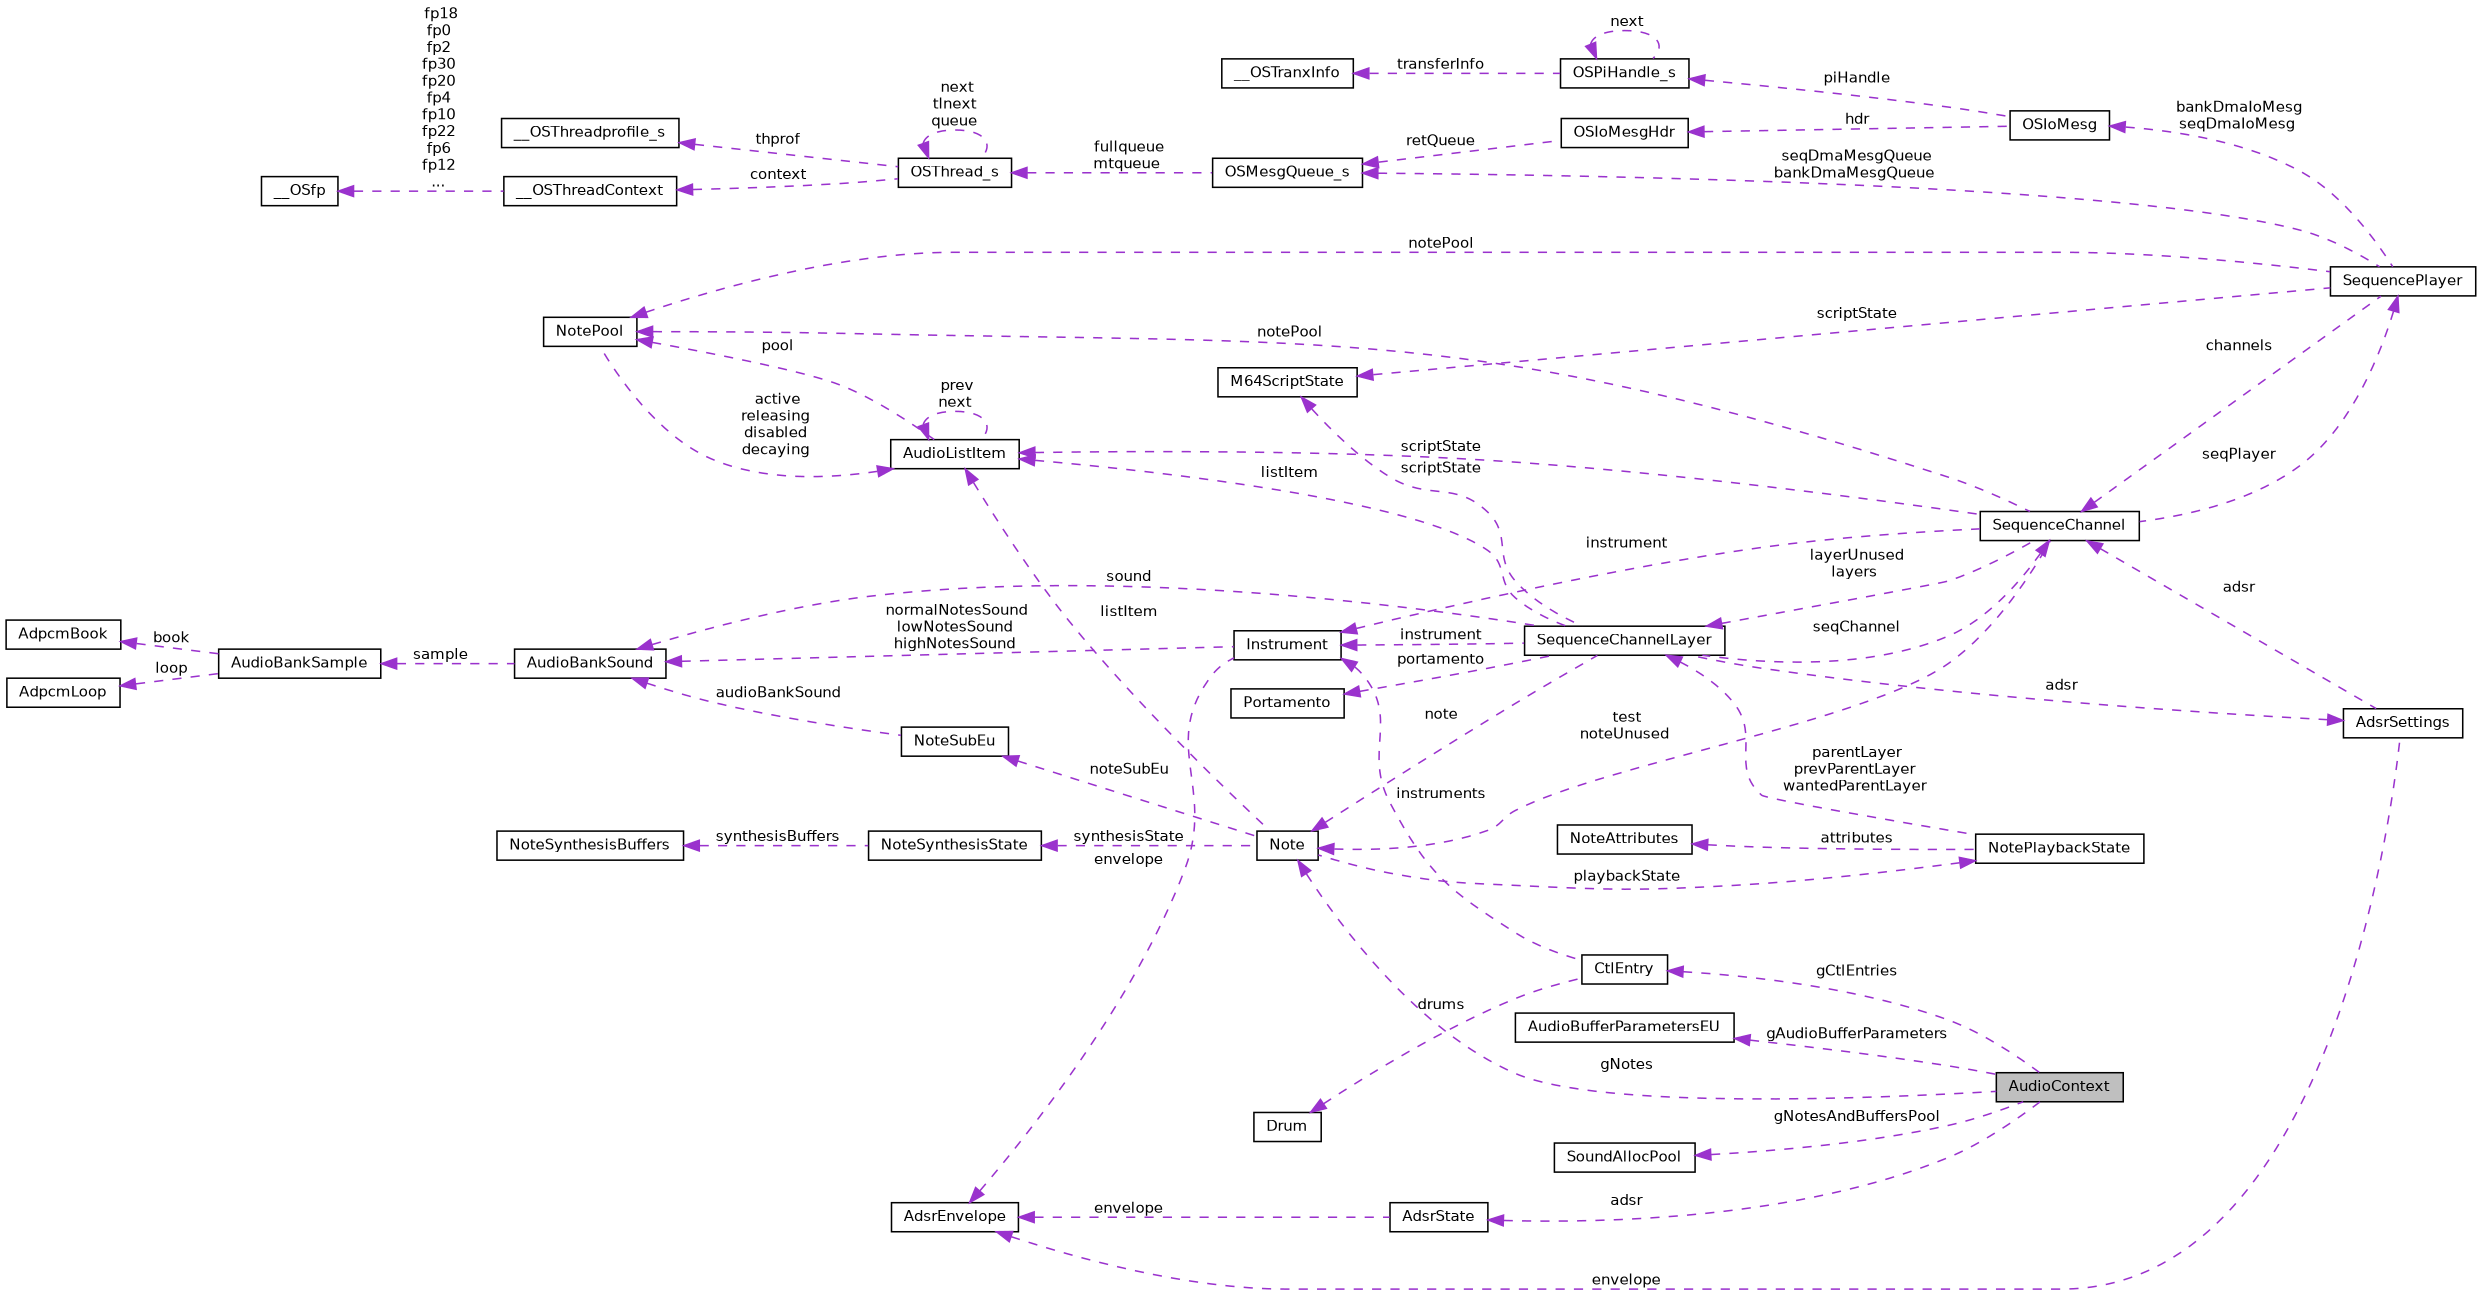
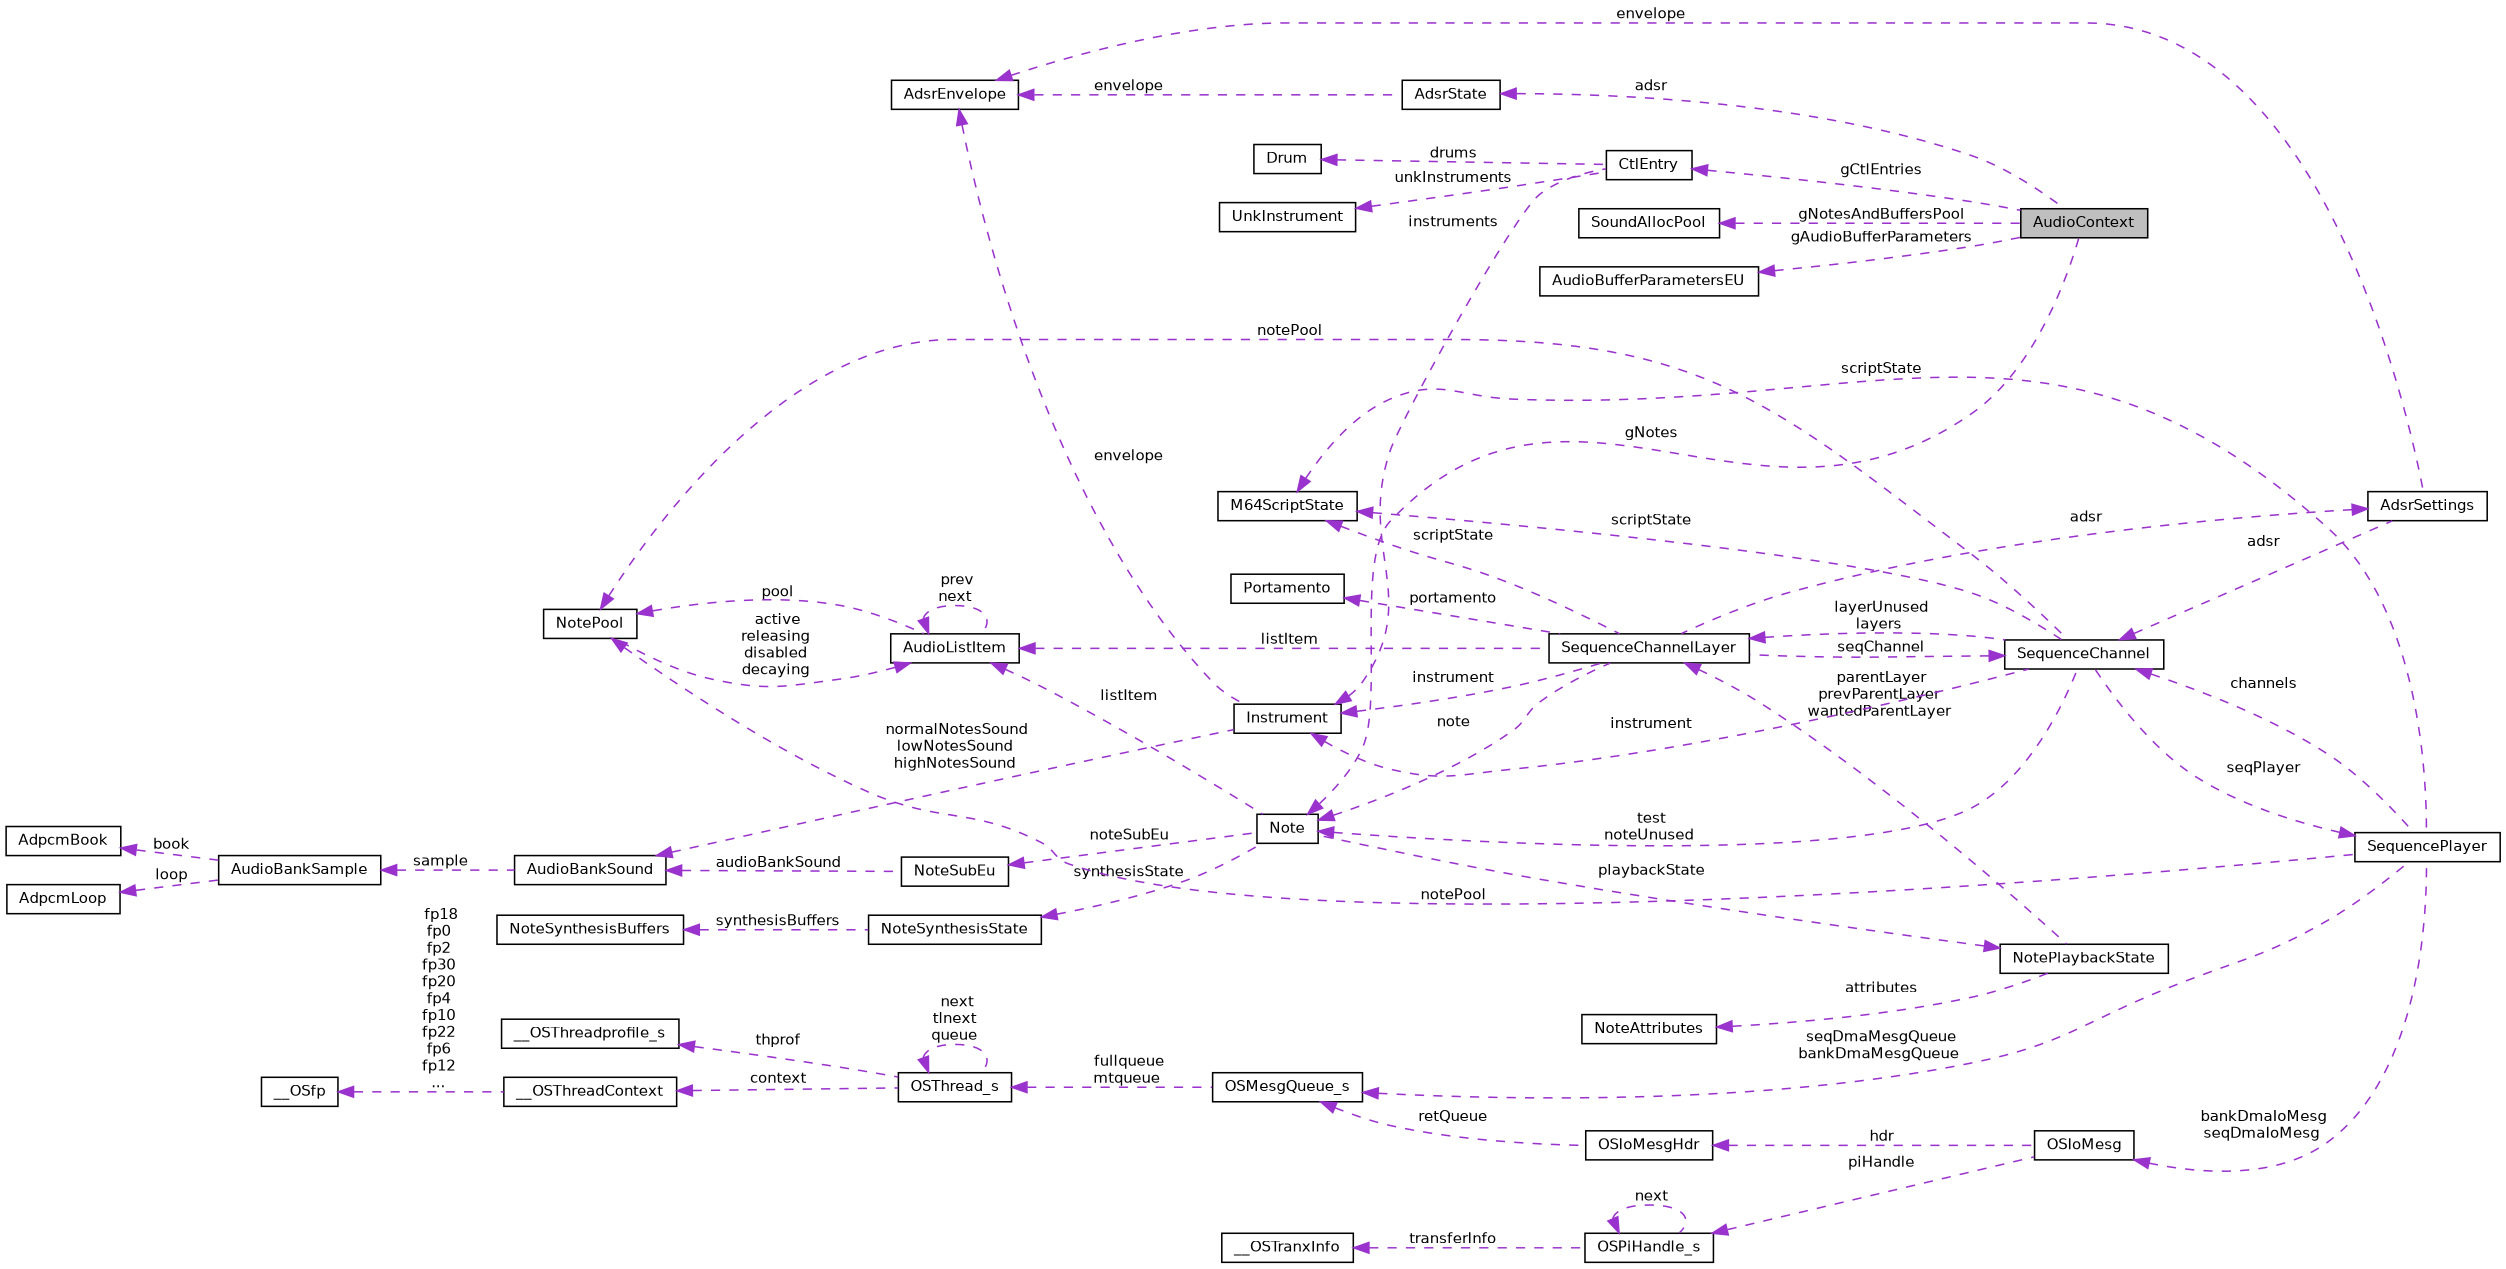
none -> (1288, 217)
(1509, 462) -> (1724, 548)
(1094, 586) -> none
